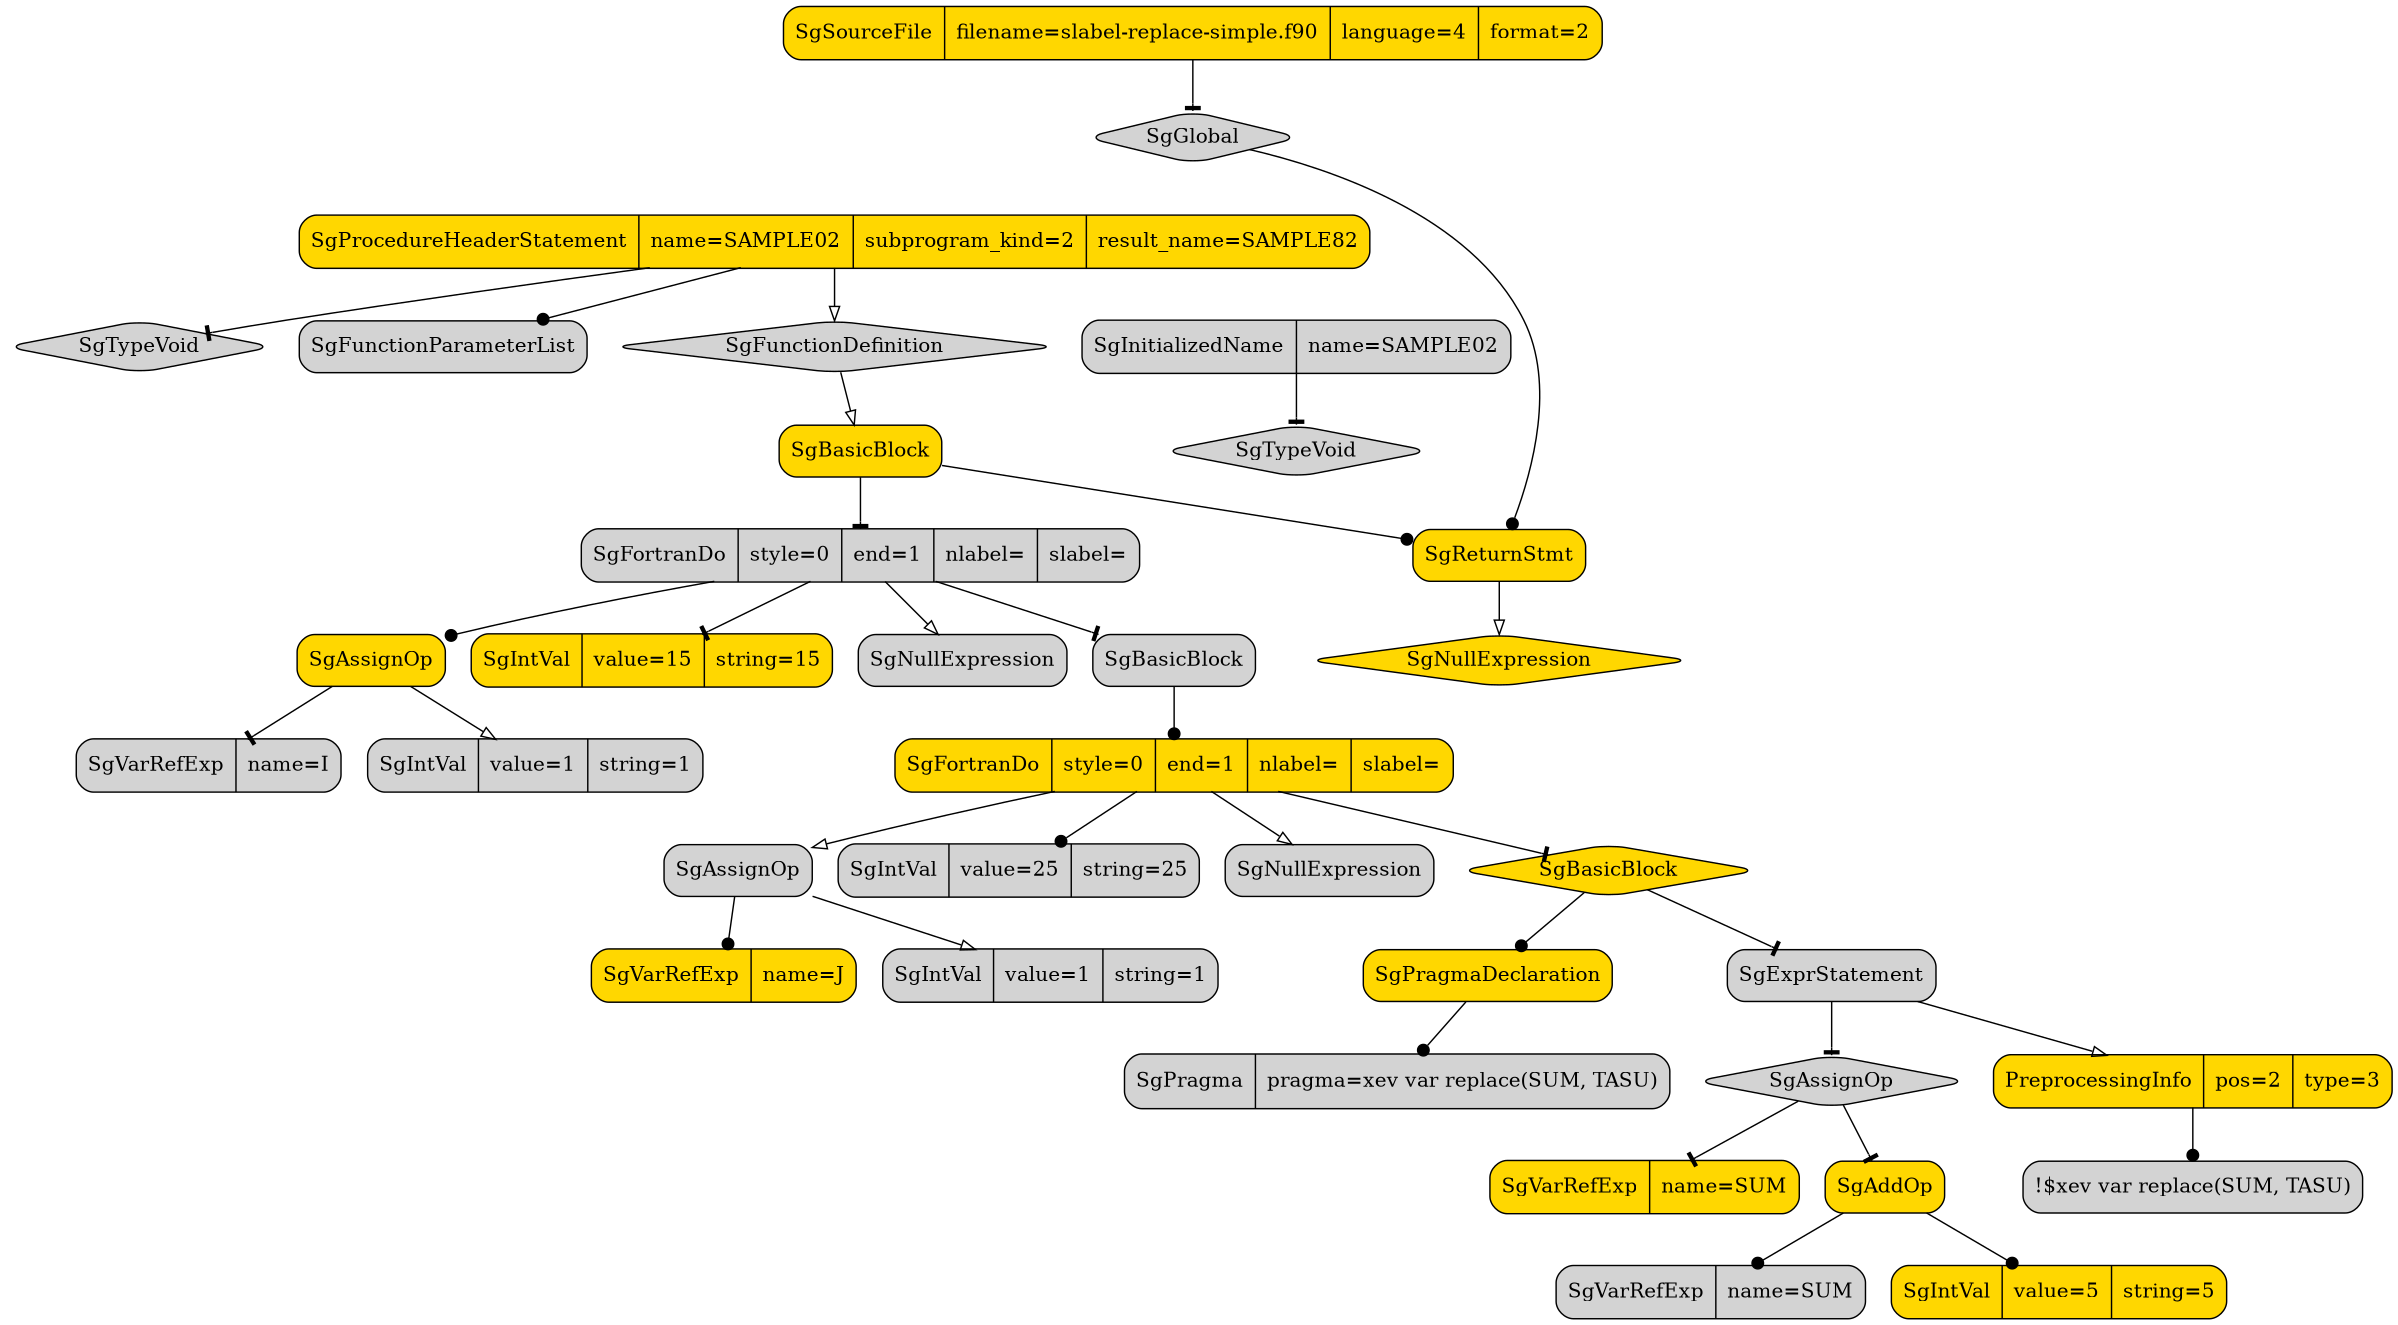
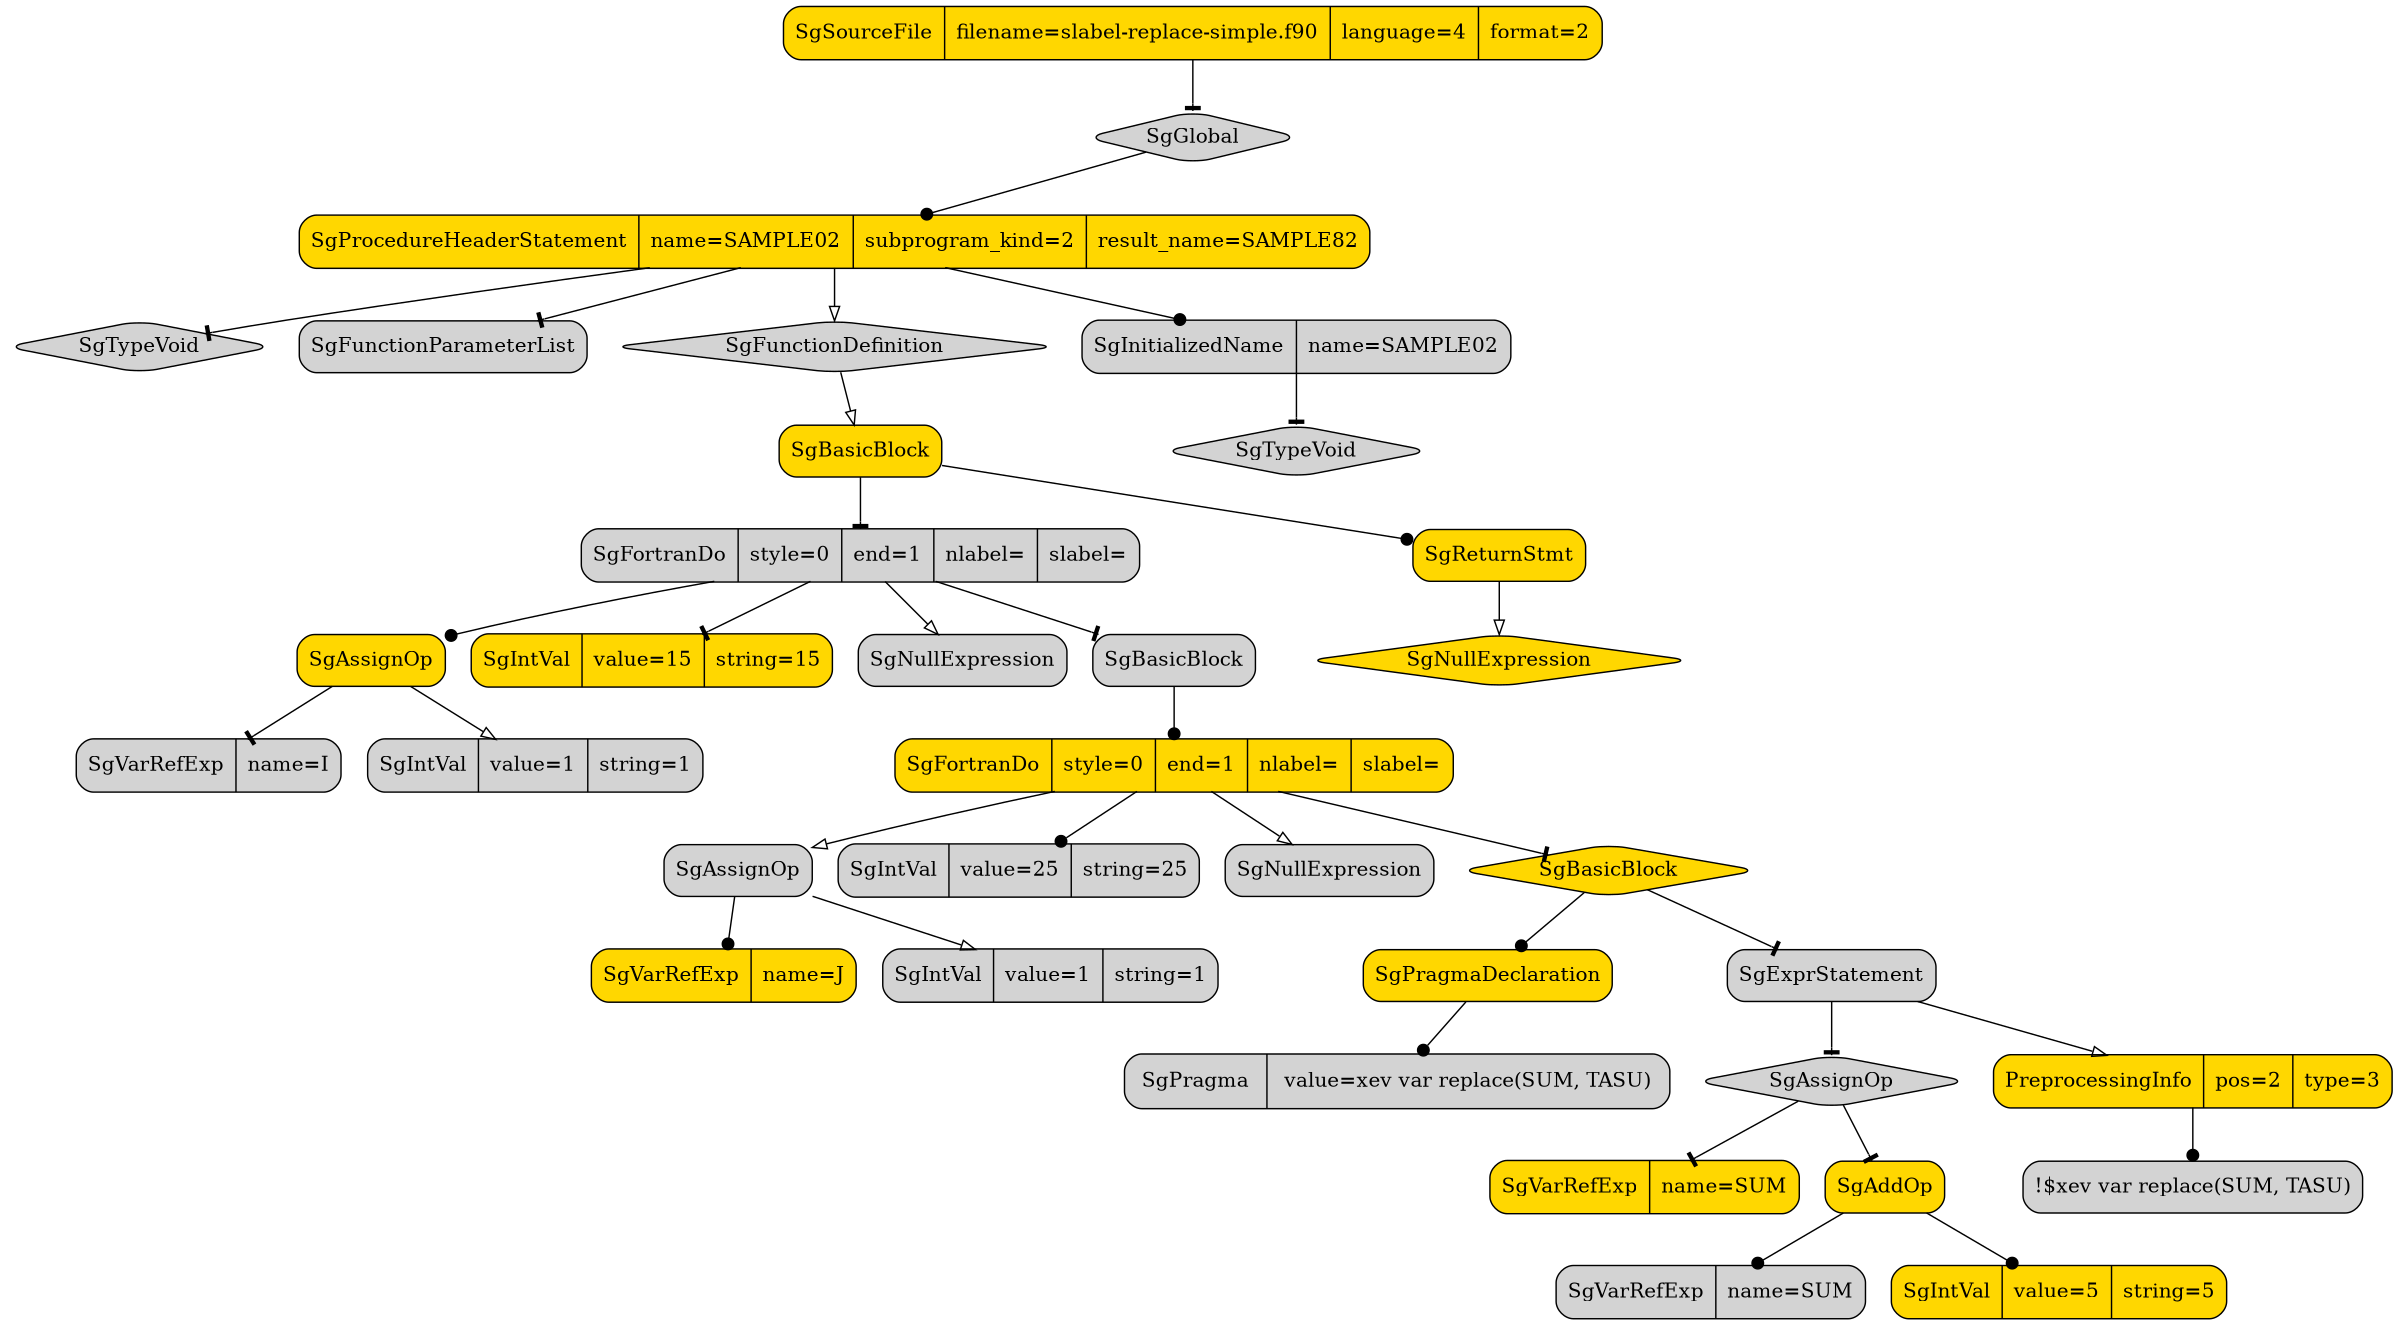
(1486, 268) -> (1039, 182)
(643, 293) -> (643, 293)
none -> (1060, 293)
(1463, 1081) -> (1468, 1081)
